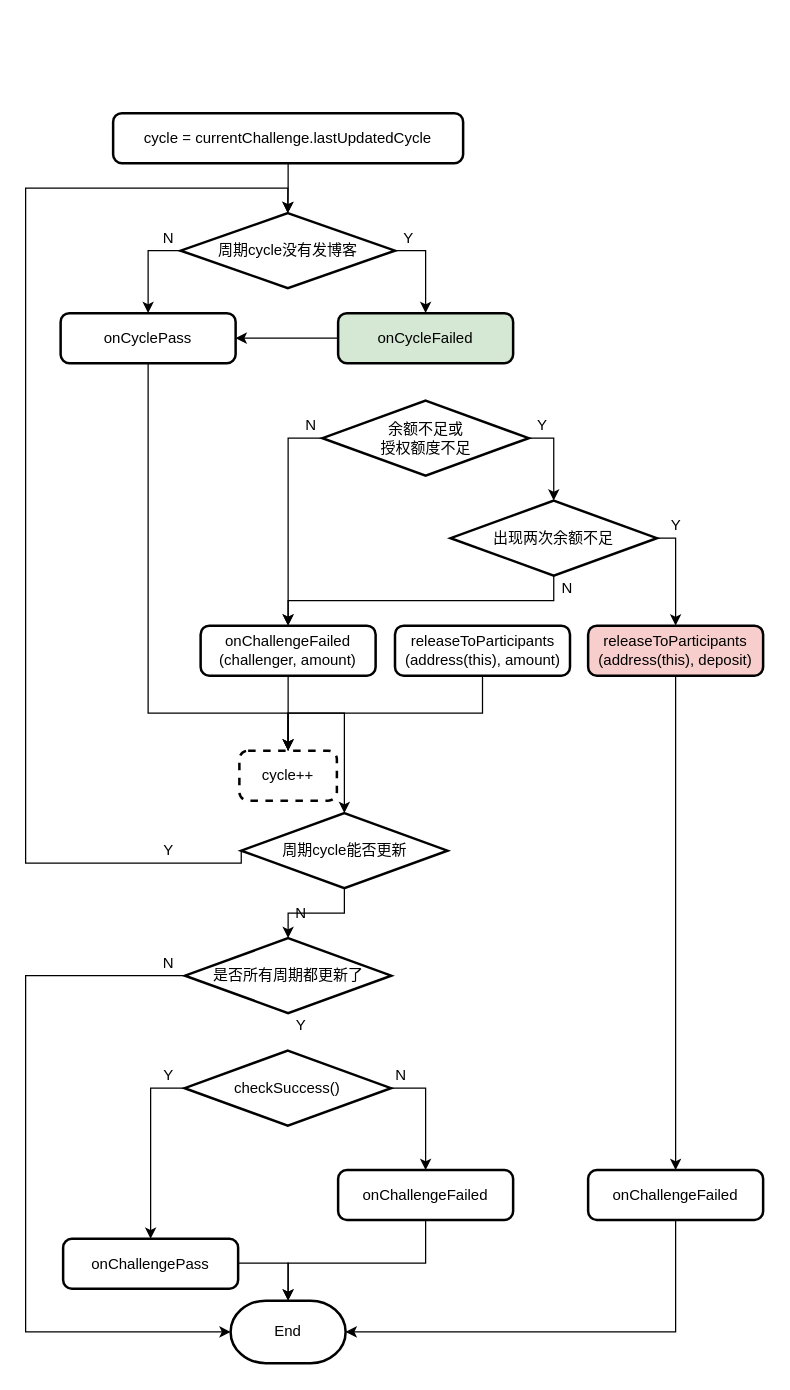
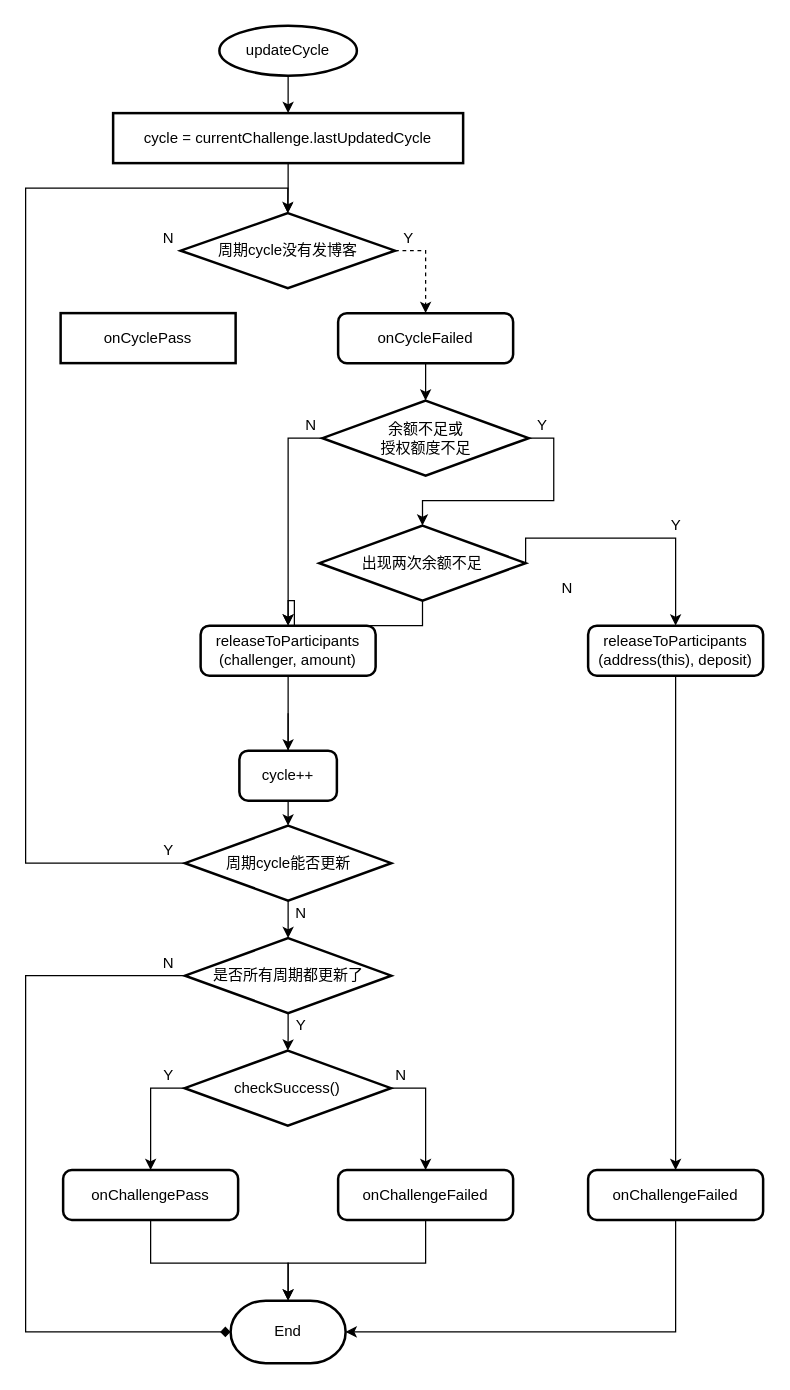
none -> (288, 51)
none -> (288, 99)
(288, 138) -> (288, 138)
(288, 164) -> (288, 164)
(148, 263) -> none
(426, 263) -> (426, 263)
(148, 338) -> (148, 338)
(291, 338) -> (426, 386)
(426, 338) -> (426, 338)
(554, 538) -> (423, 563)
(148, 606) -> none
(288, 651) -> (288, 651)
(483, 651) -> none
(676, 651) -> (676, 651)
(433, 713) -> none
(288, 776) -> (288, 776)
(344, 851) -> (288, 863)
none -> (288, 1027)
(151, 1264) -> (151, 1195)
(221, 1332) -> (220, 1332)
